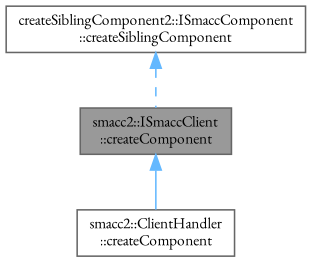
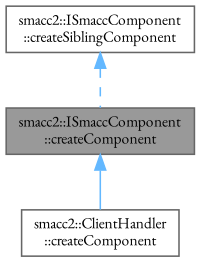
(156, 29) -> (100, 29)
(156, 131) -> (100, 131)
